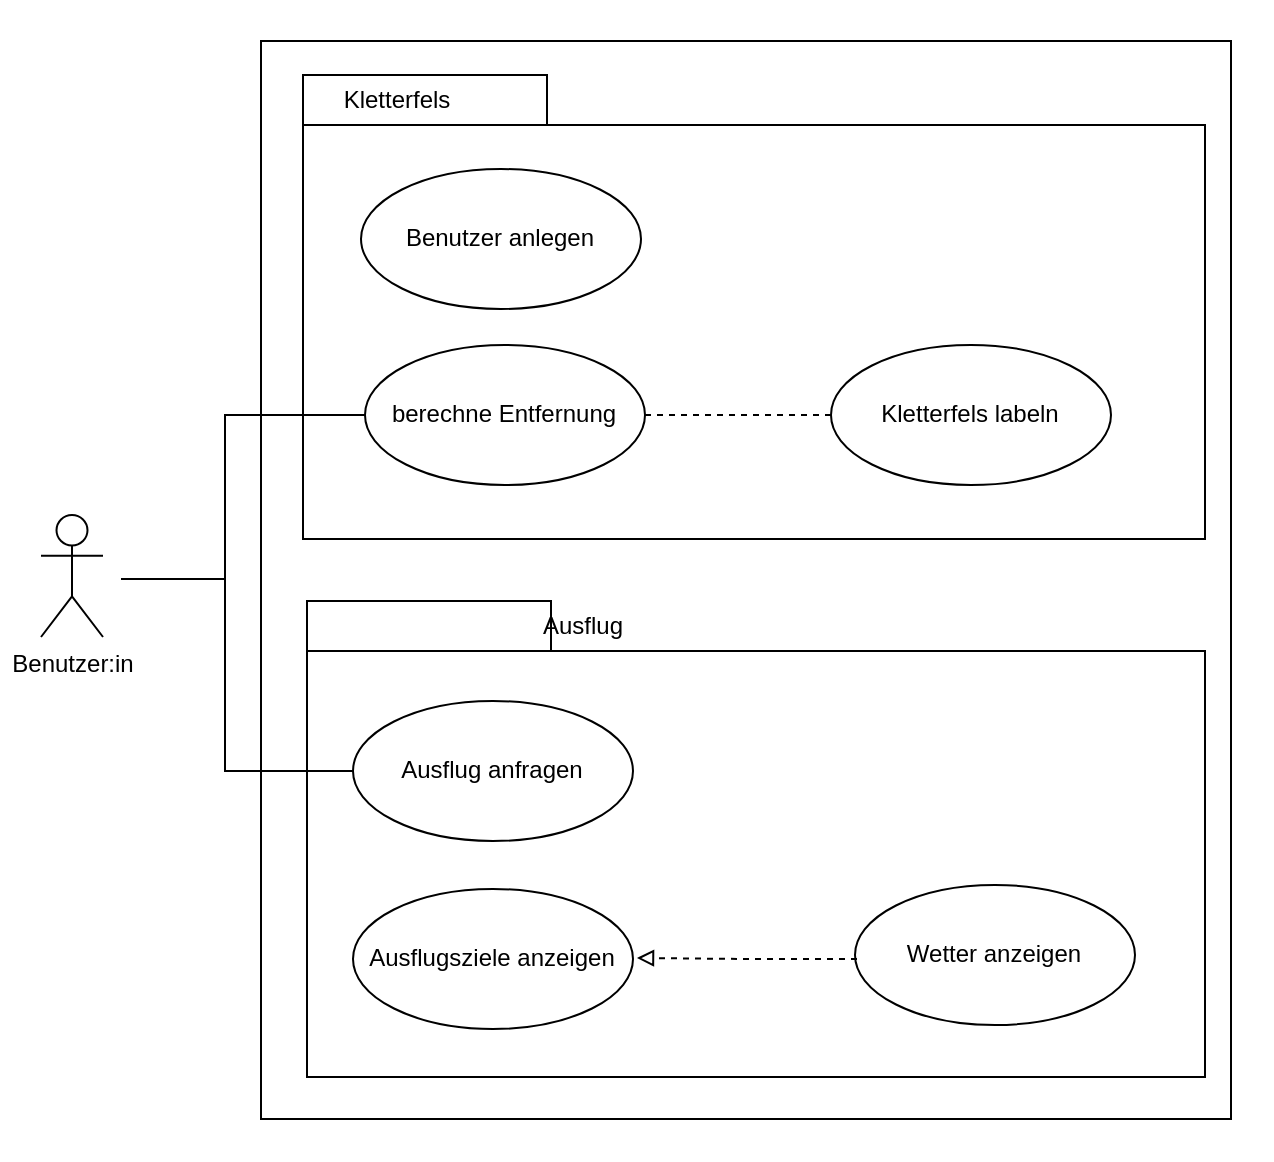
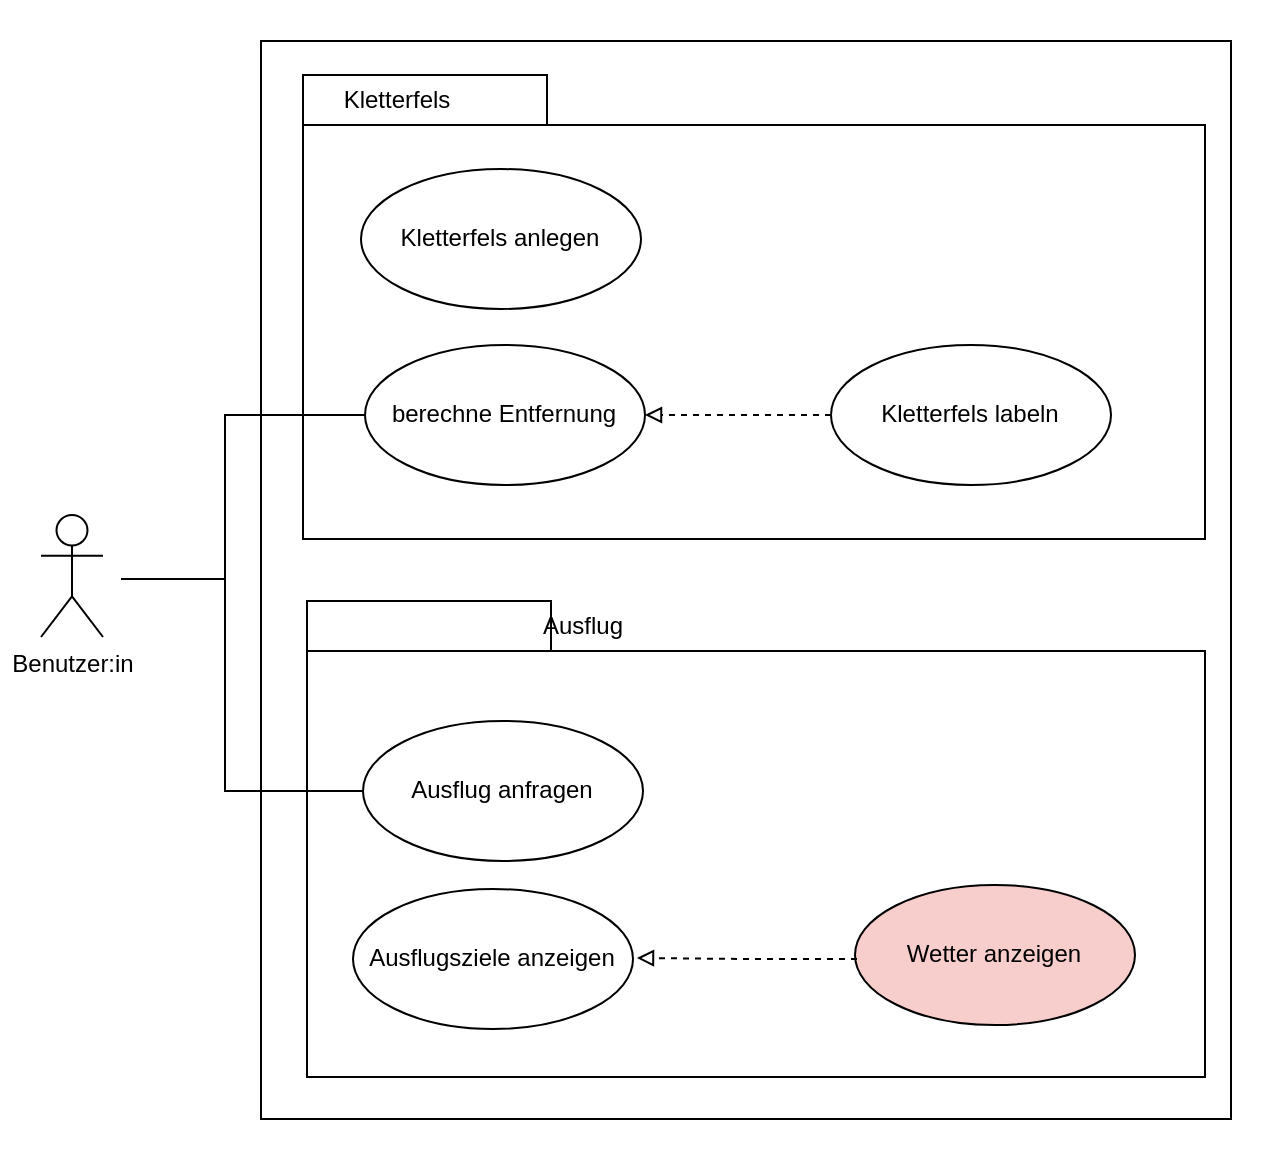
(501, 239) -> (501, 239)
(655, 415) -> (662, 415)
(493, 771) -> (503, 791)
(995, 955) -> (995, 955)
